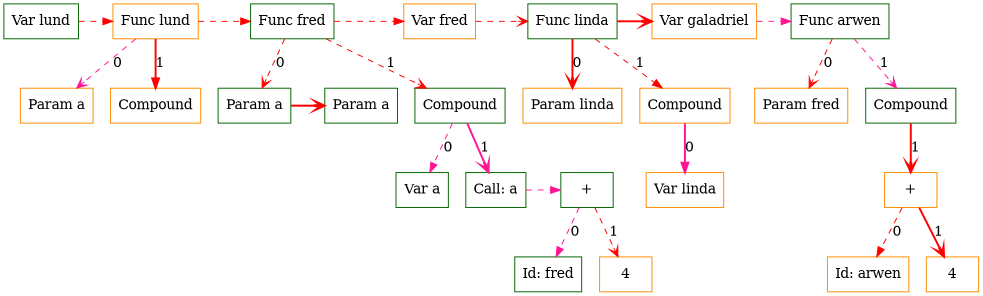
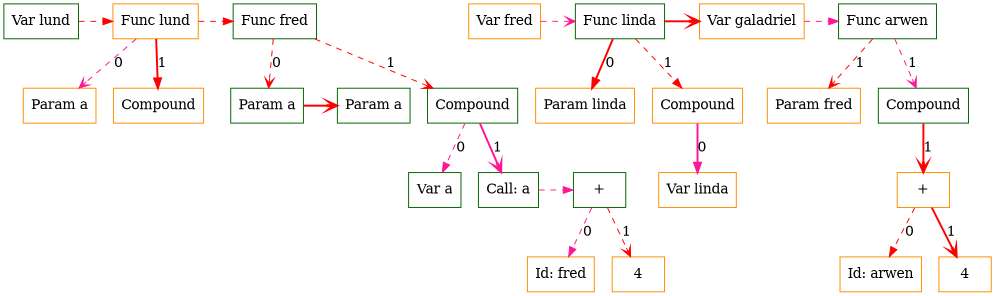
(364, 21) -> none
(497, 21) -> (553, 21)
(572, 59) -> (604, 59)
(828, 63) -> (860, 63)
(548, 274) -> (561, 274)
